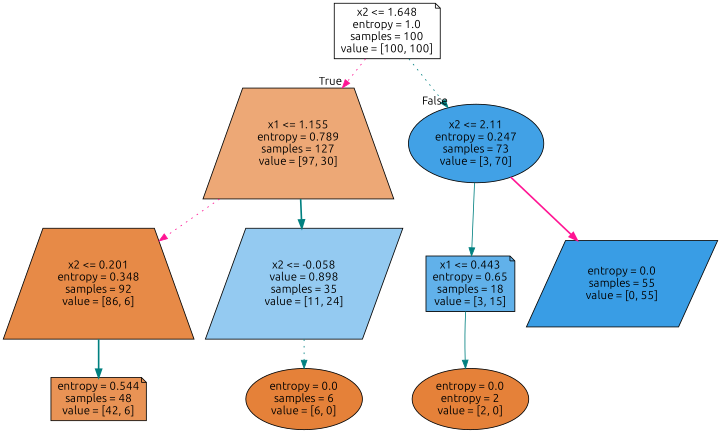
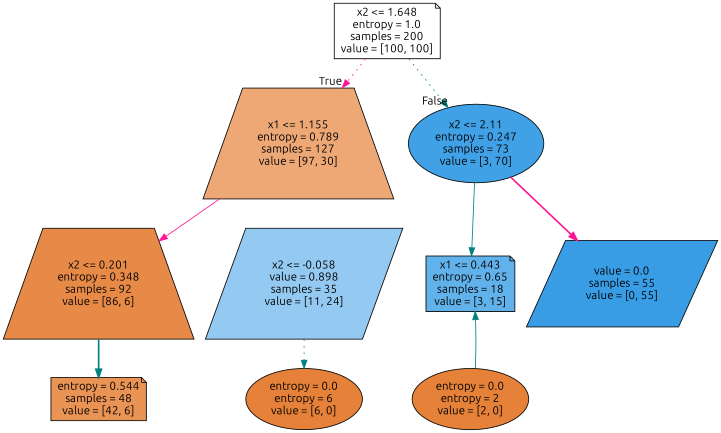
(387, 31) -> (387, 31)
(301, 209) -> none
(193, 218) -> (193, 218)
(622, 284) -> (622, 284)
(465, 336) -> (476, 344)
(304, 399) -> (304, 399)
